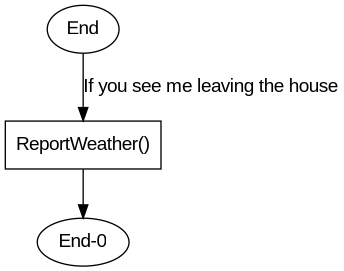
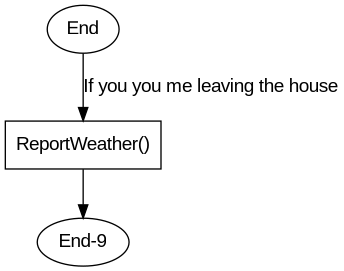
(211, 87) -> (211, 87)
(83, 242) -> (83, 242)
